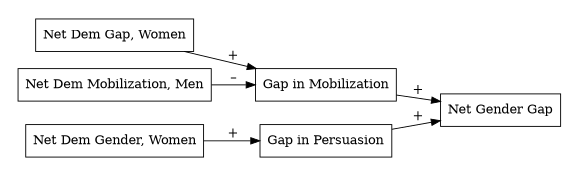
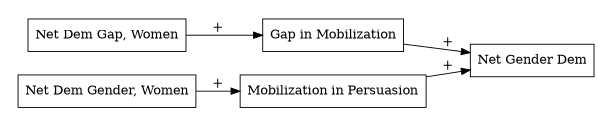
(115, 85) -> none
(501, 110) -> (532, 60)
(326, 141) -> (333, 91)
